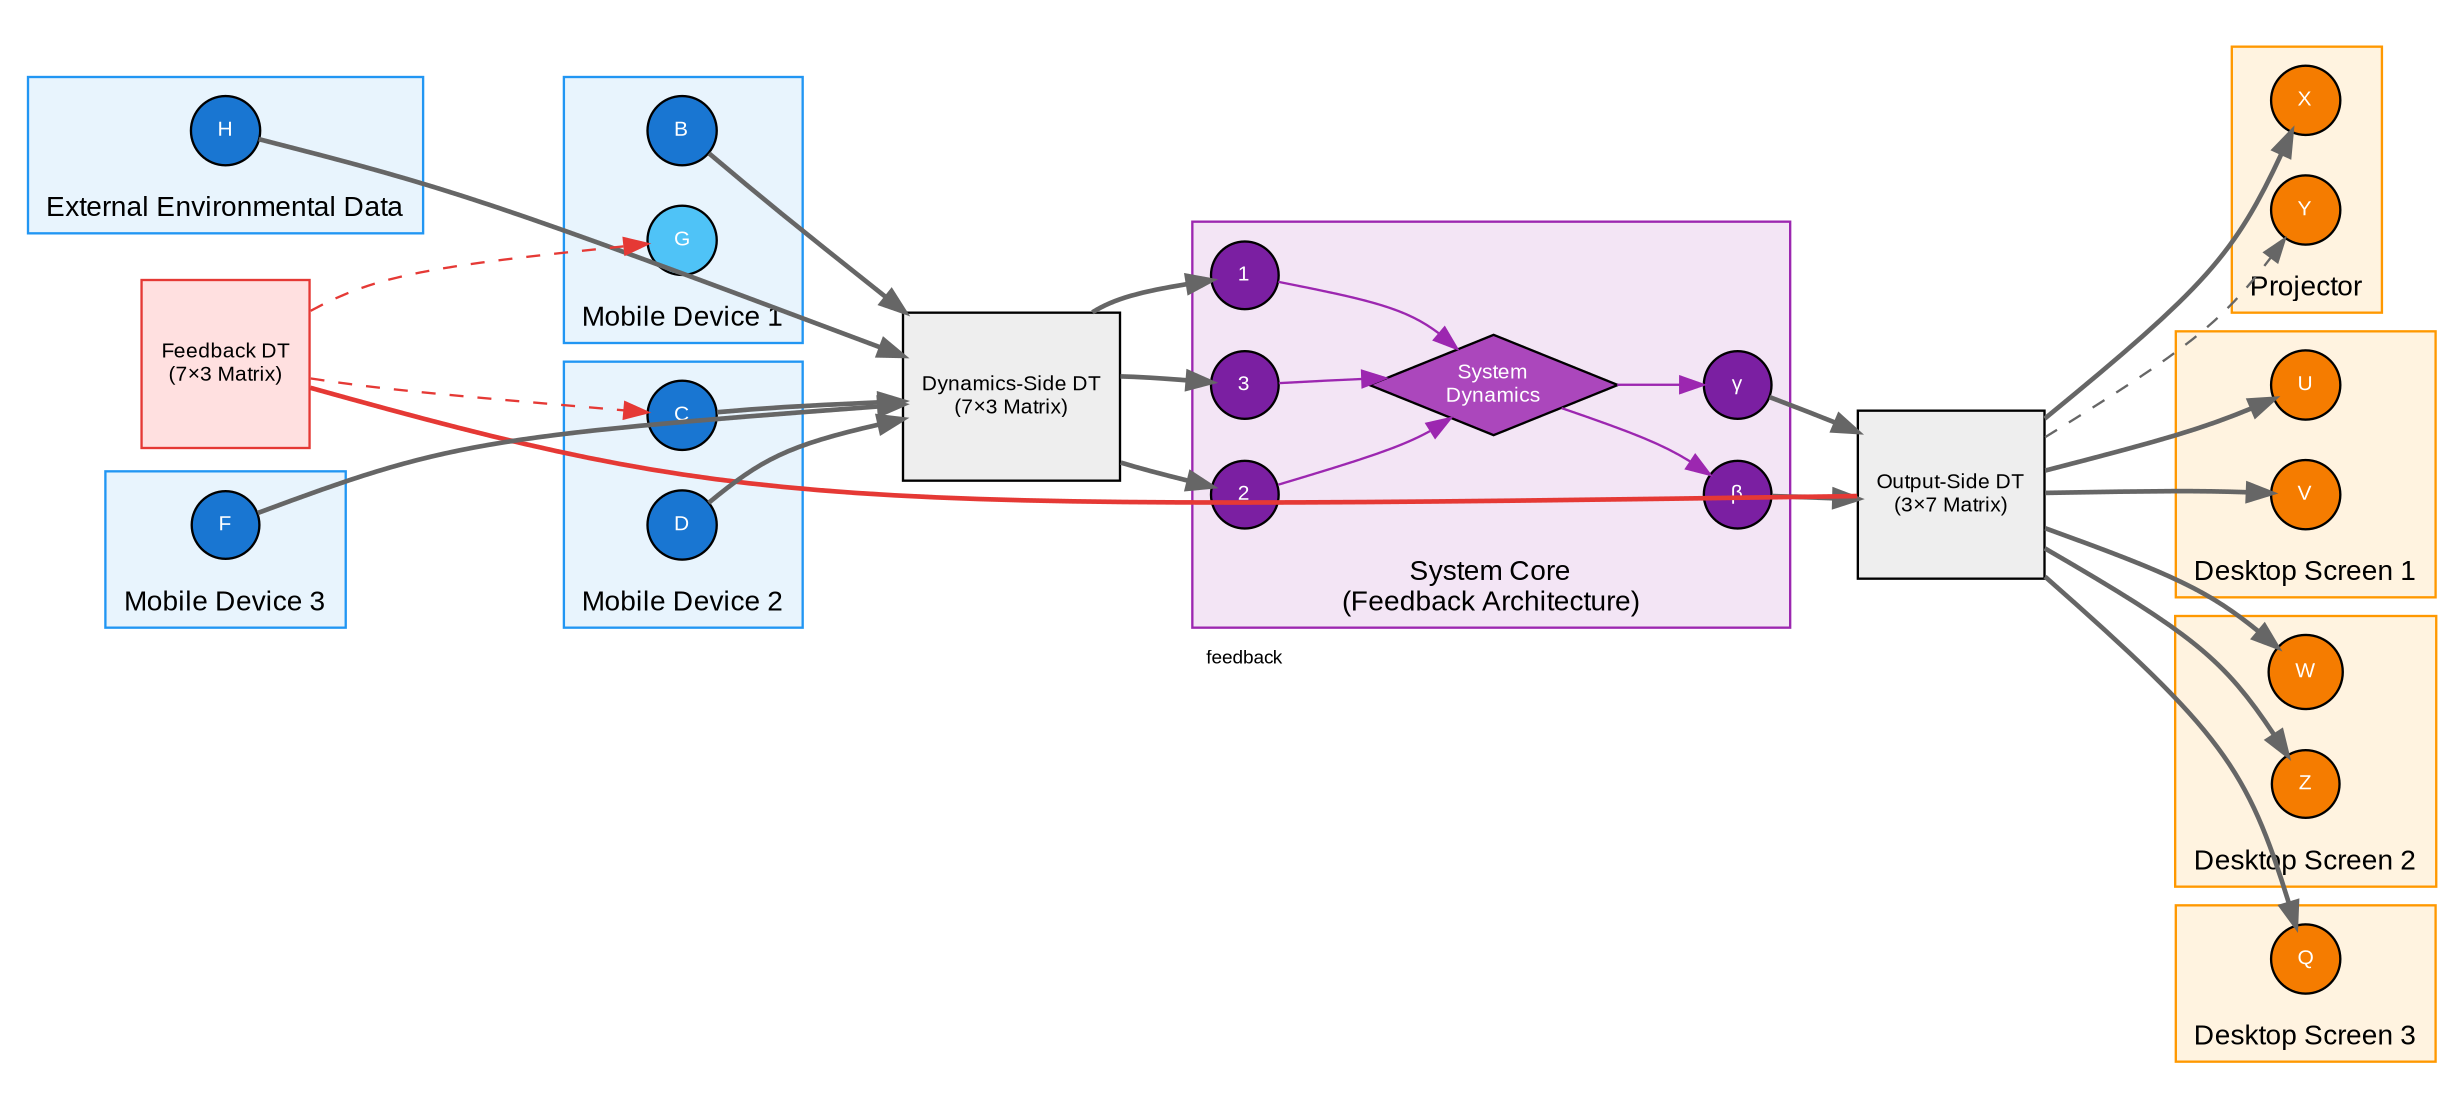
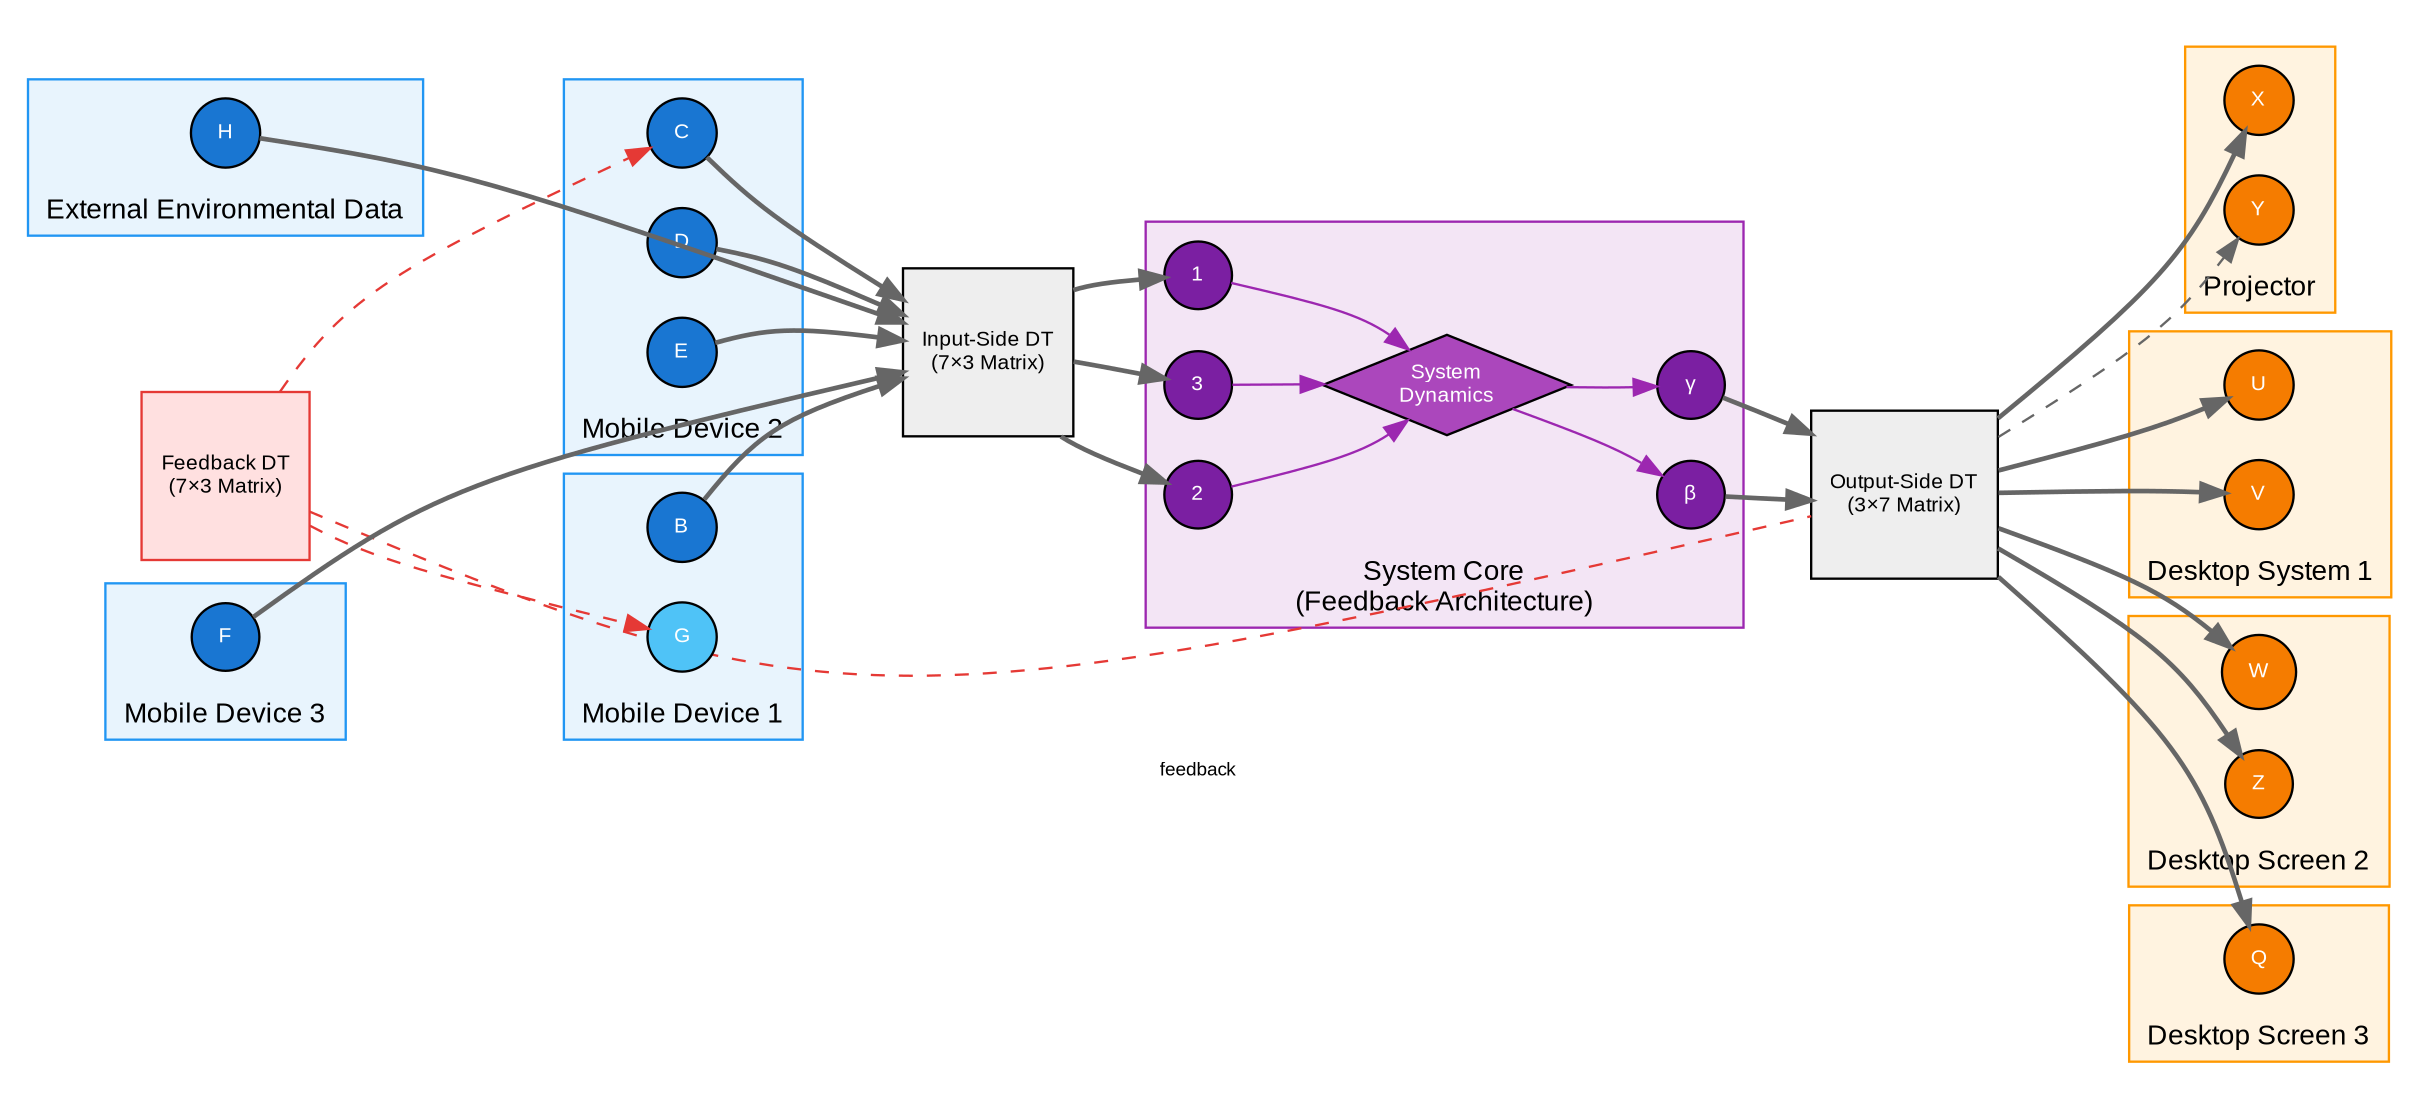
none -> (682, 352)
(1012, 397) -> (988, 352)
(1078, 501) -> (1055, 667)
(2306, 573) -> (2260, 573)
